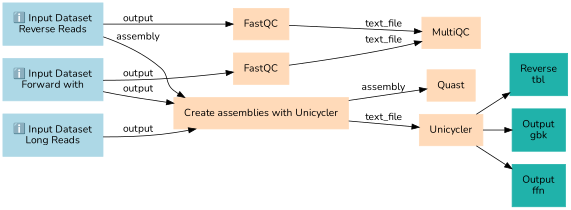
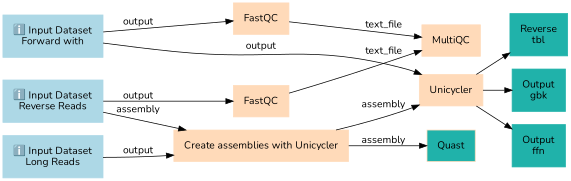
(451, 85) -> (451, 146)
(135, 97) -> (259, 55)
(384, 117) -> (384, 104)
